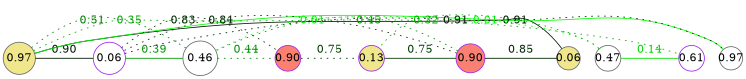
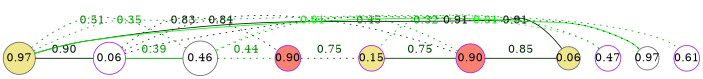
(372, 58) -> (372, 58)
(608, 58) -> (608, 58)
(650, 58) -> none
